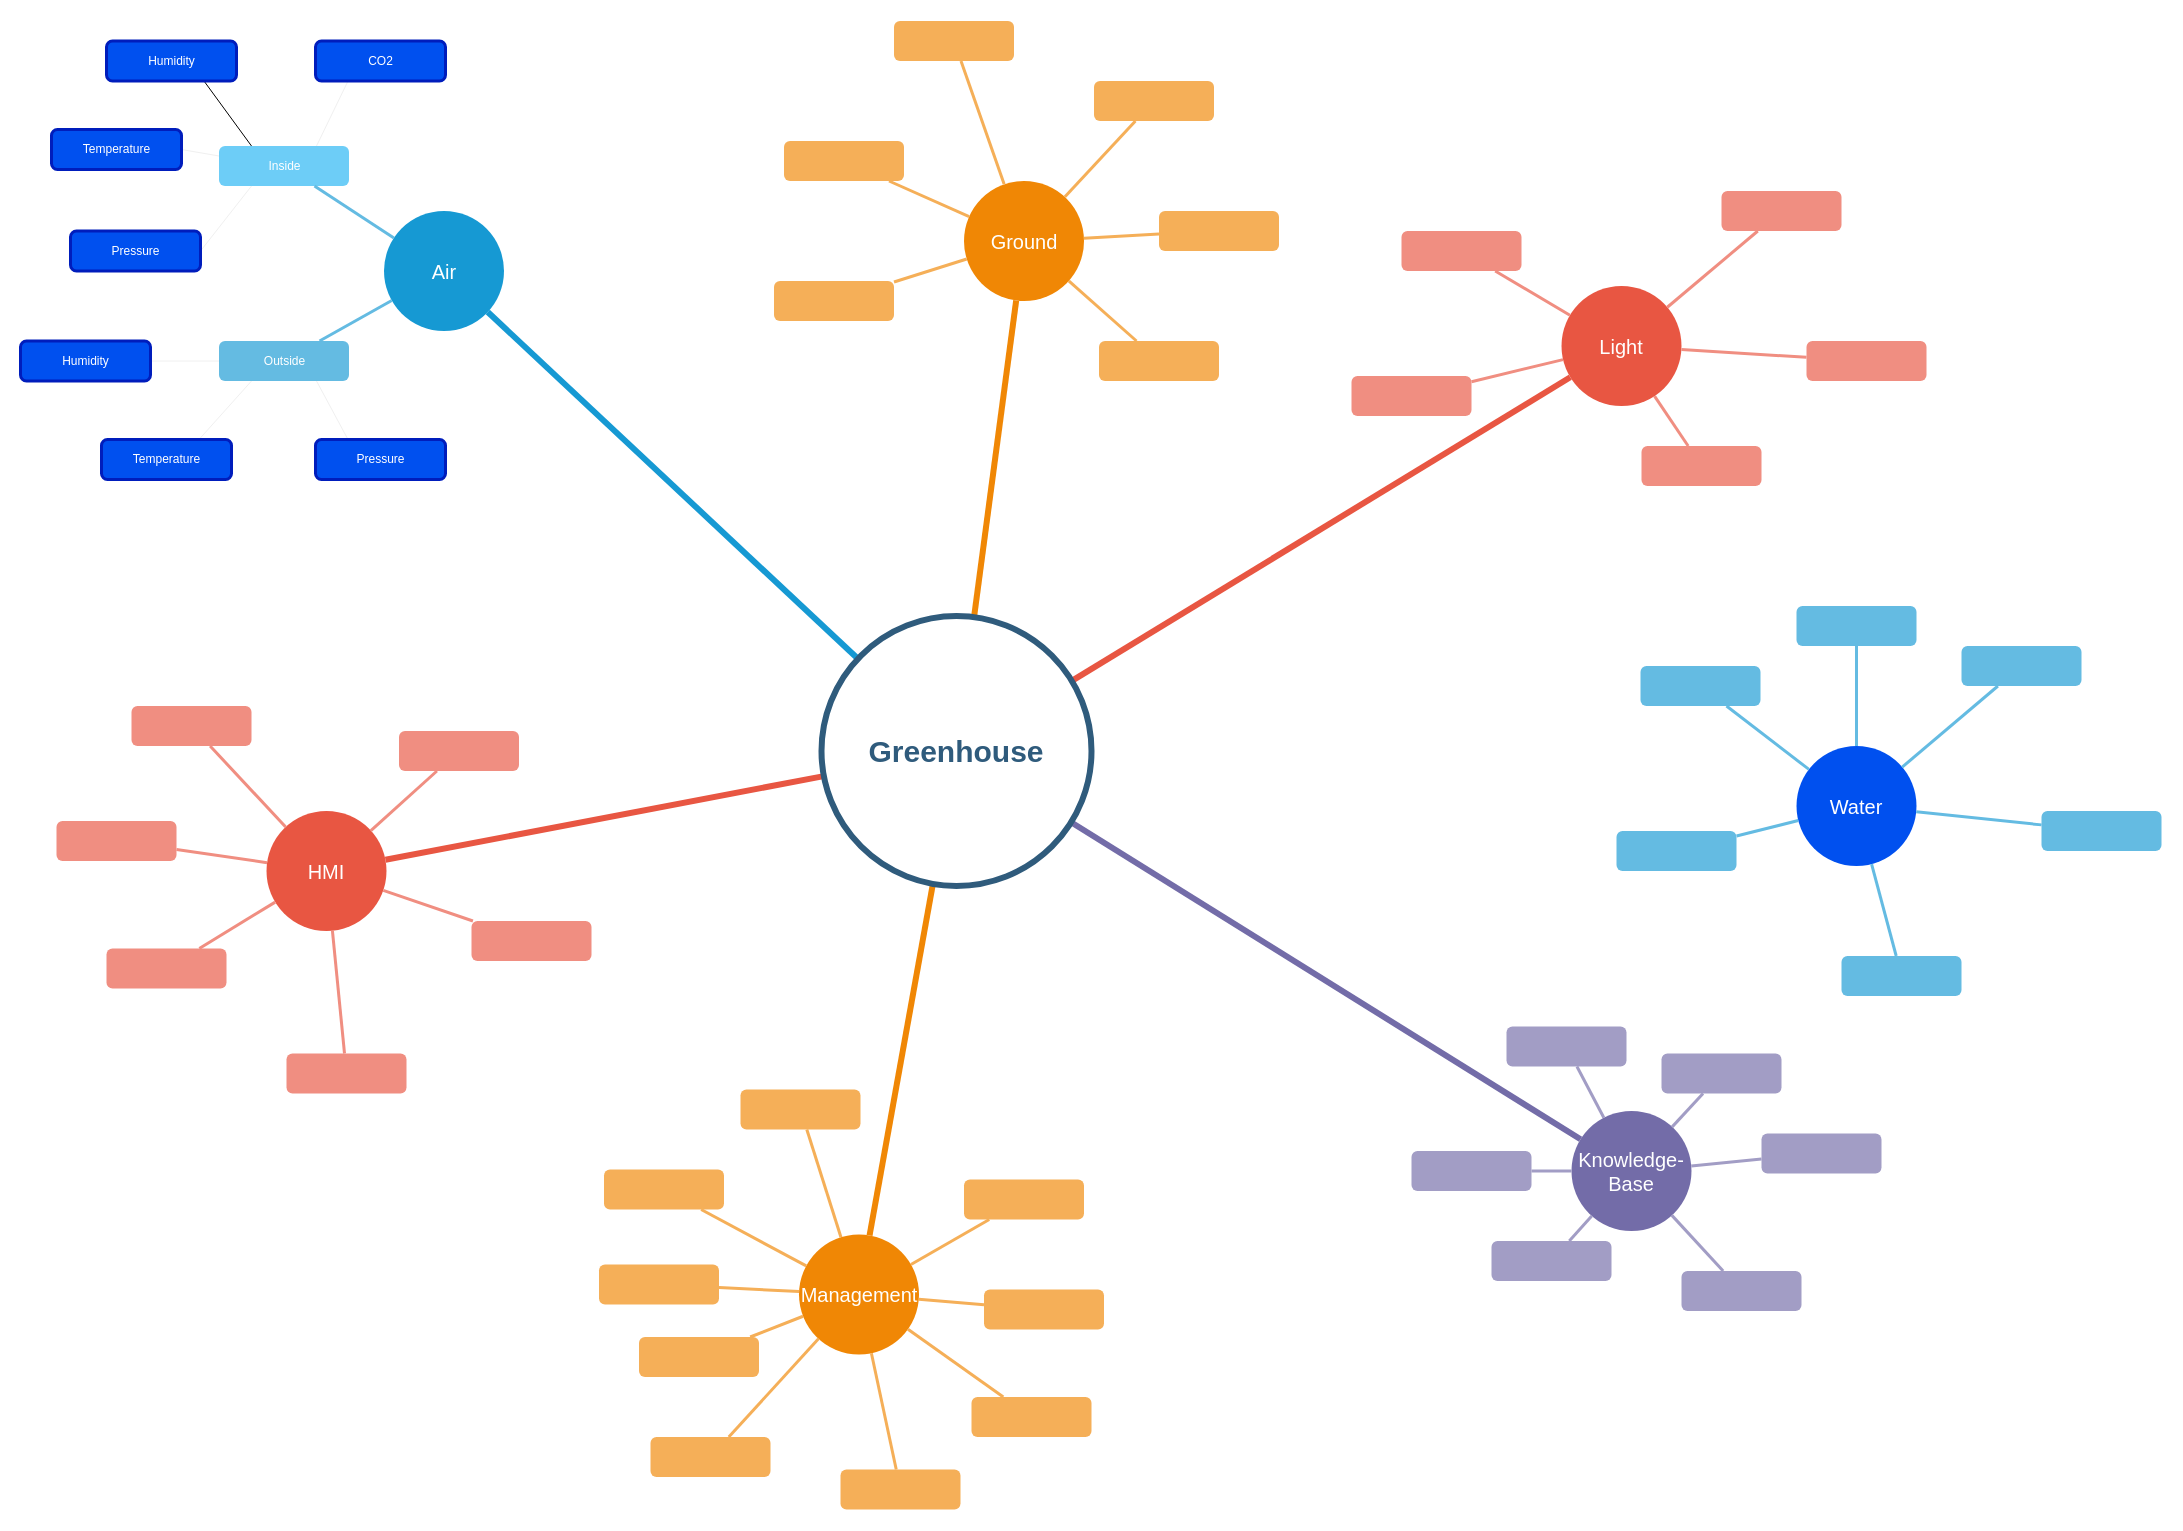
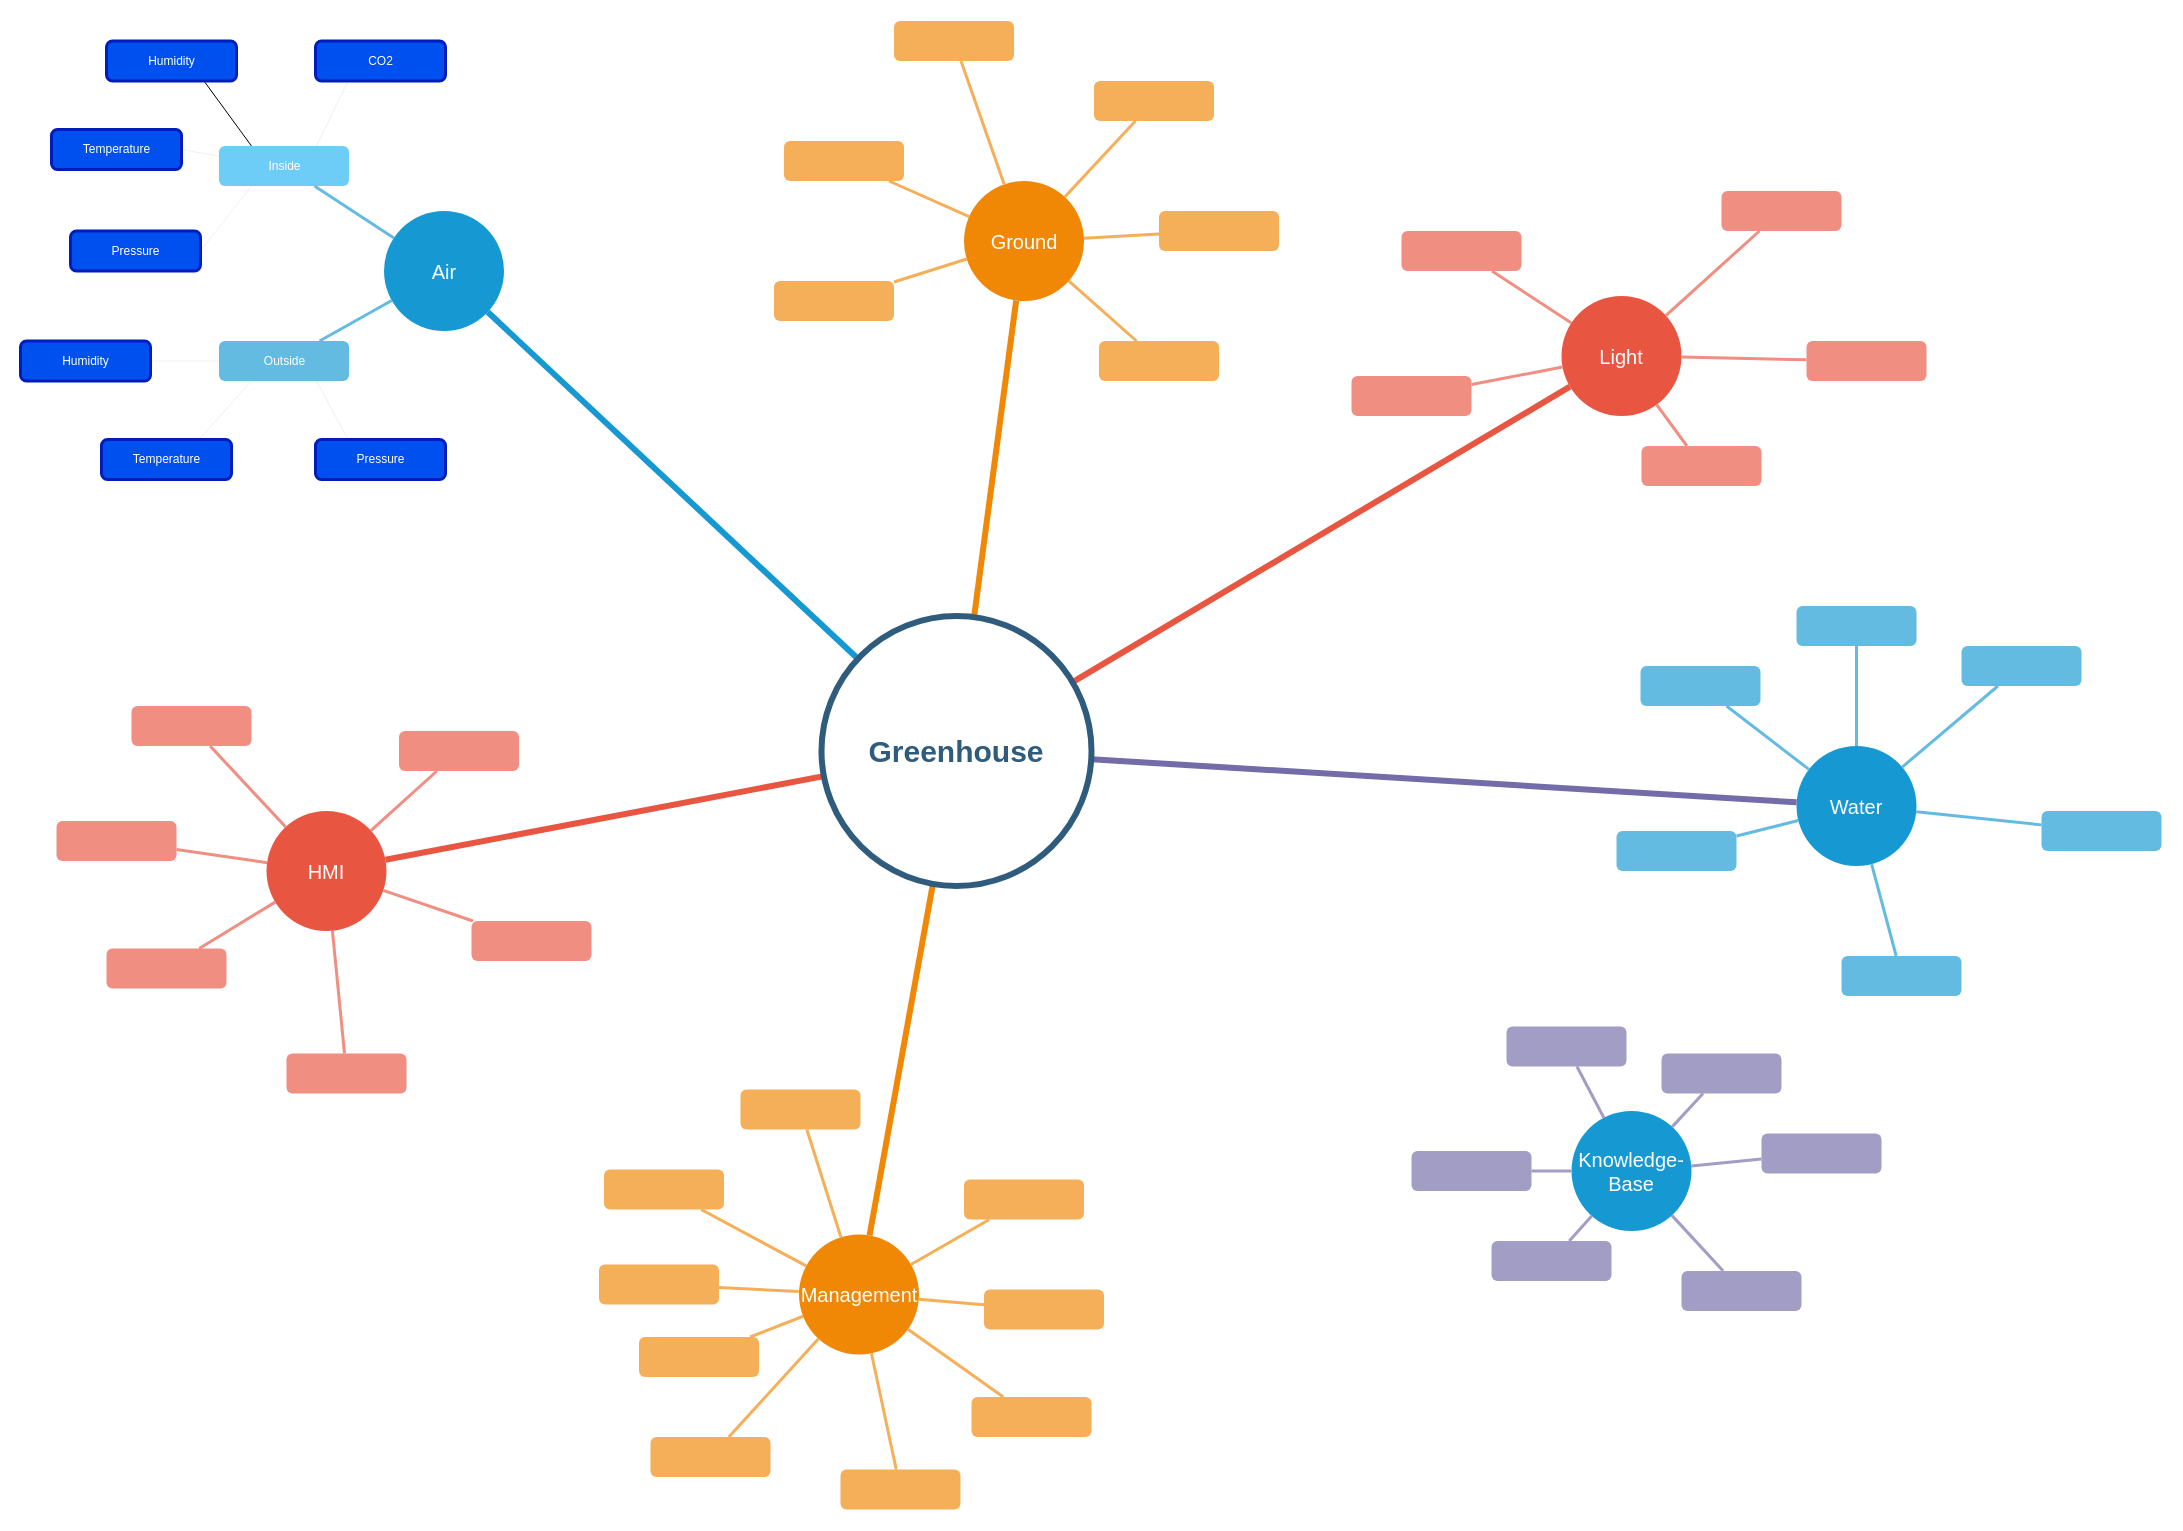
(1622, 346) -> (1622, 356)
(1857, 806) -> (1857, 806)
(1326, 981) -> (1444, 781)
(1632, 1171) -> (1632, 1171)
